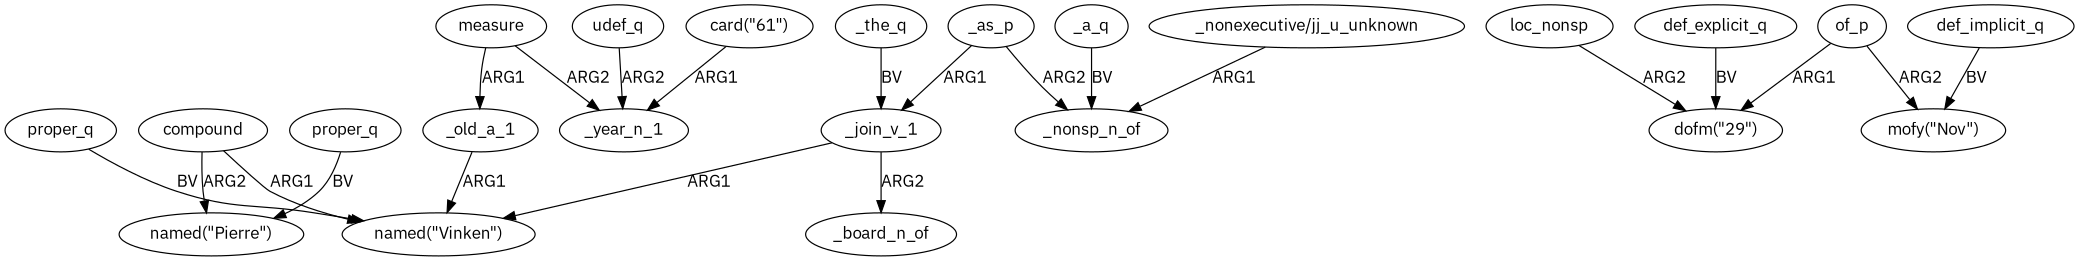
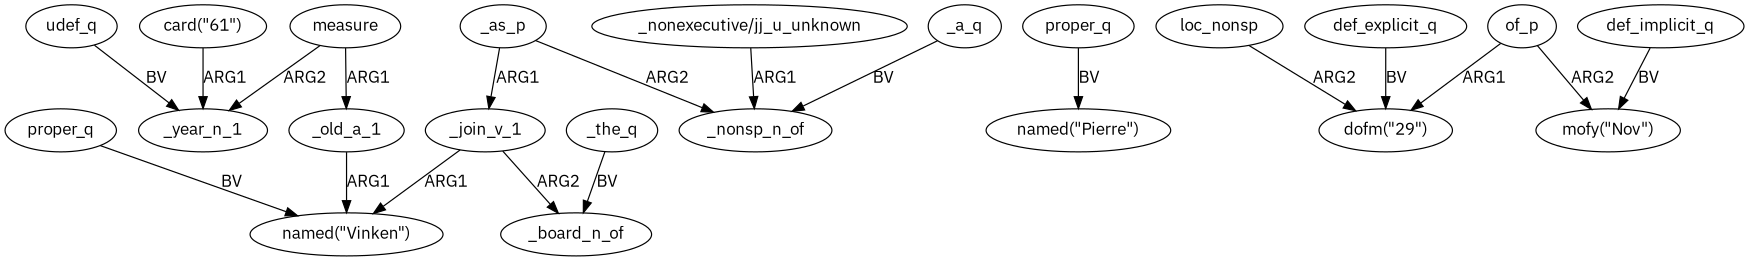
(881, 72) -> (596, 176)
(644, 78) -> (156, 78)
(203, 130) -> none
